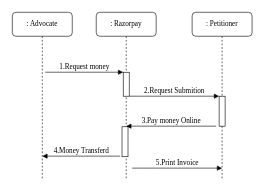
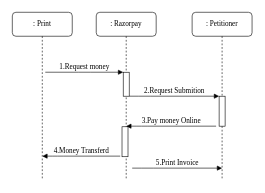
(42, 24) -> (42, 24)
